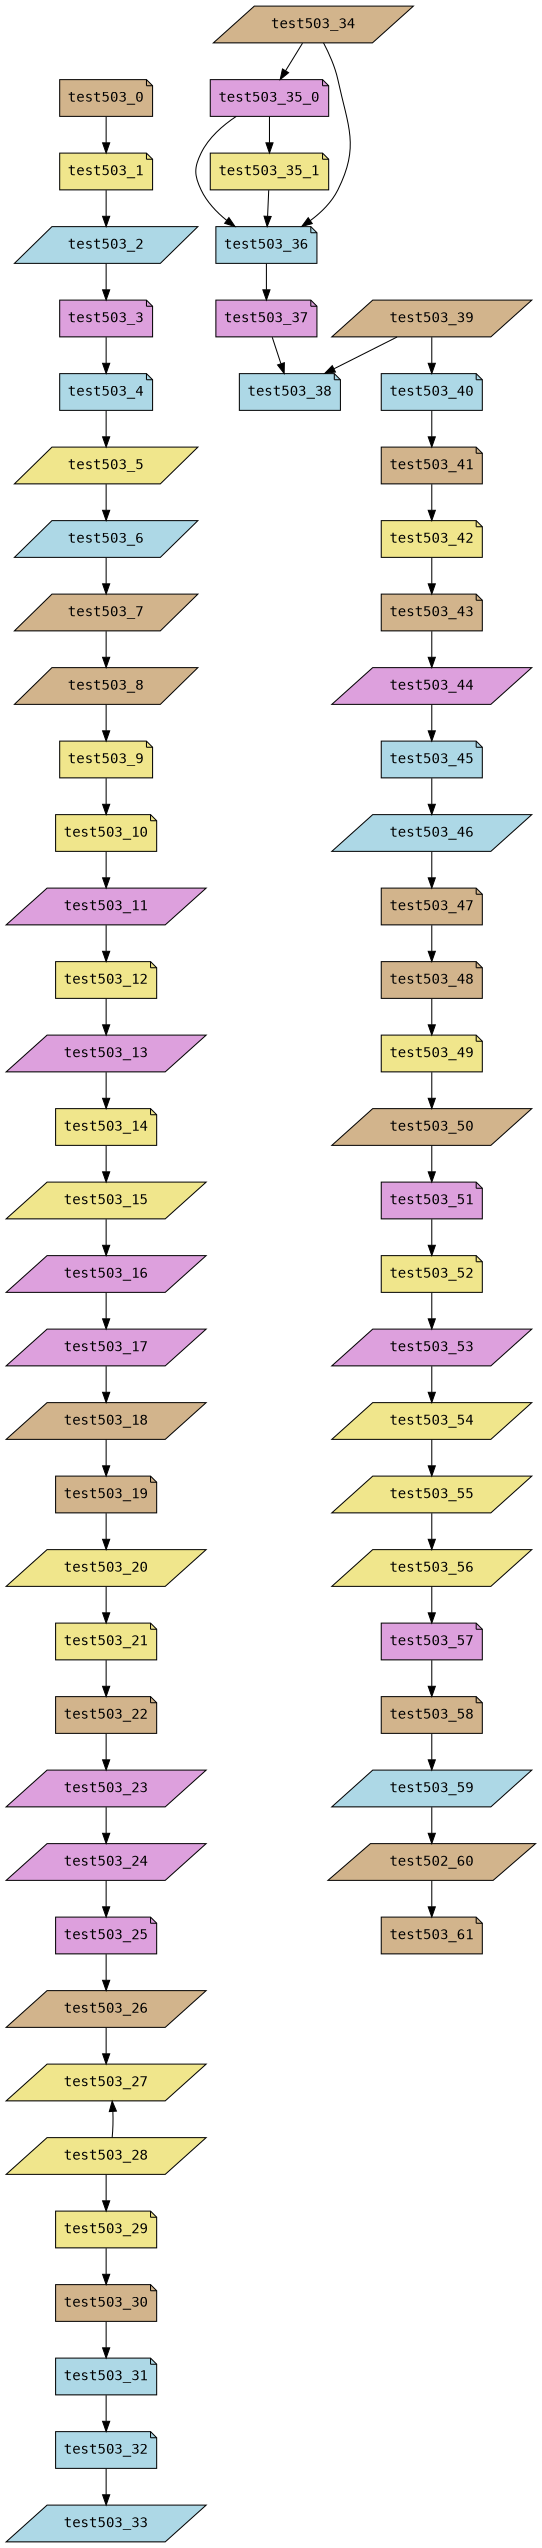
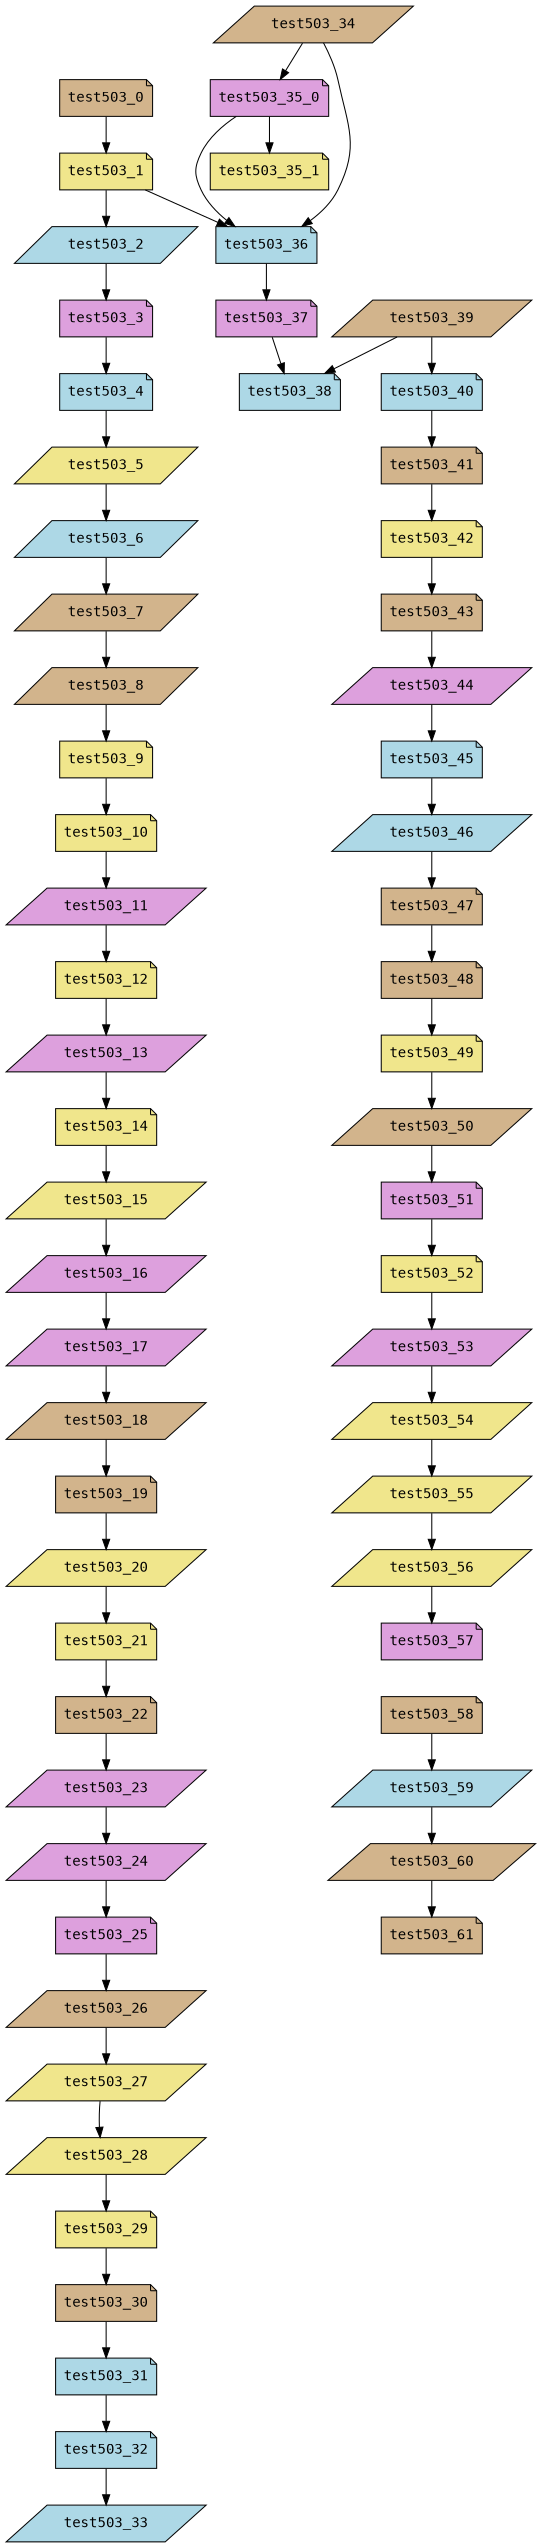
(268, 203) -> (182, 206)
(432, 1673) -> none
(432, 1862) -> (432, 1862)
(113, 2124) -> (99, 2114)
